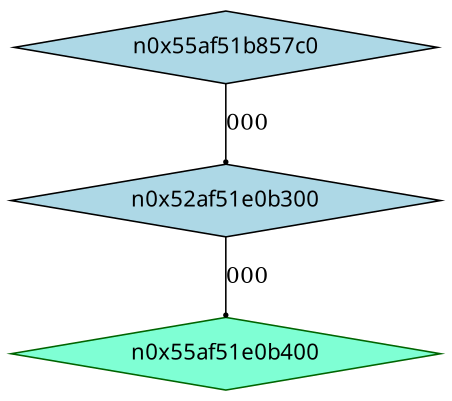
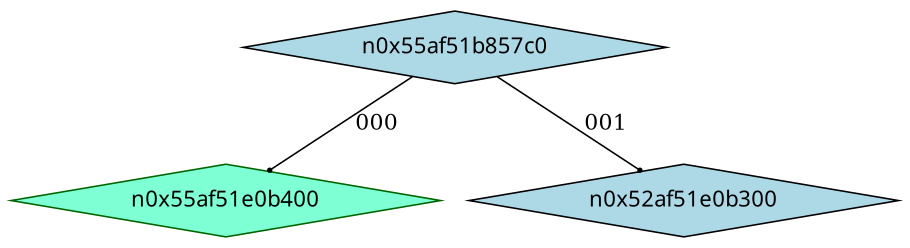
(248, 124) -> (606, 124)
(226, 275) -> (342, 123)
